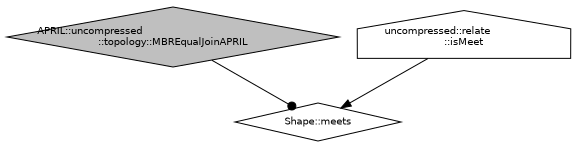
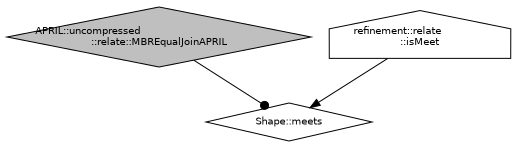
(173, 37) -> (159, 37)
(464, 37) -> (420, 37)
